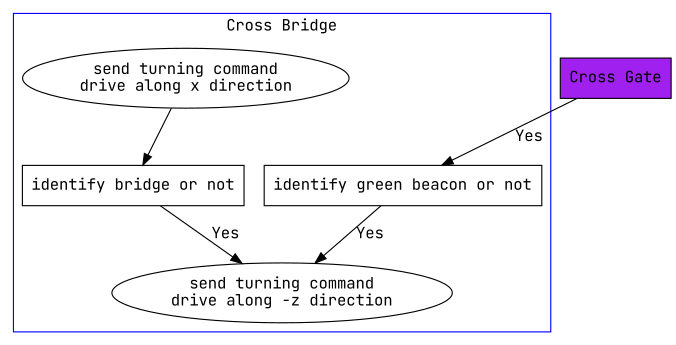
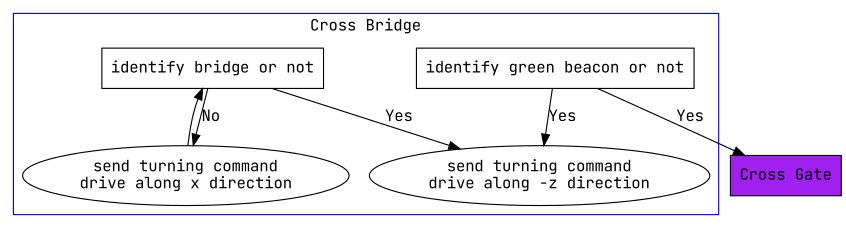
none -> (202, 112)
(514, 129) -> (666, 120)
